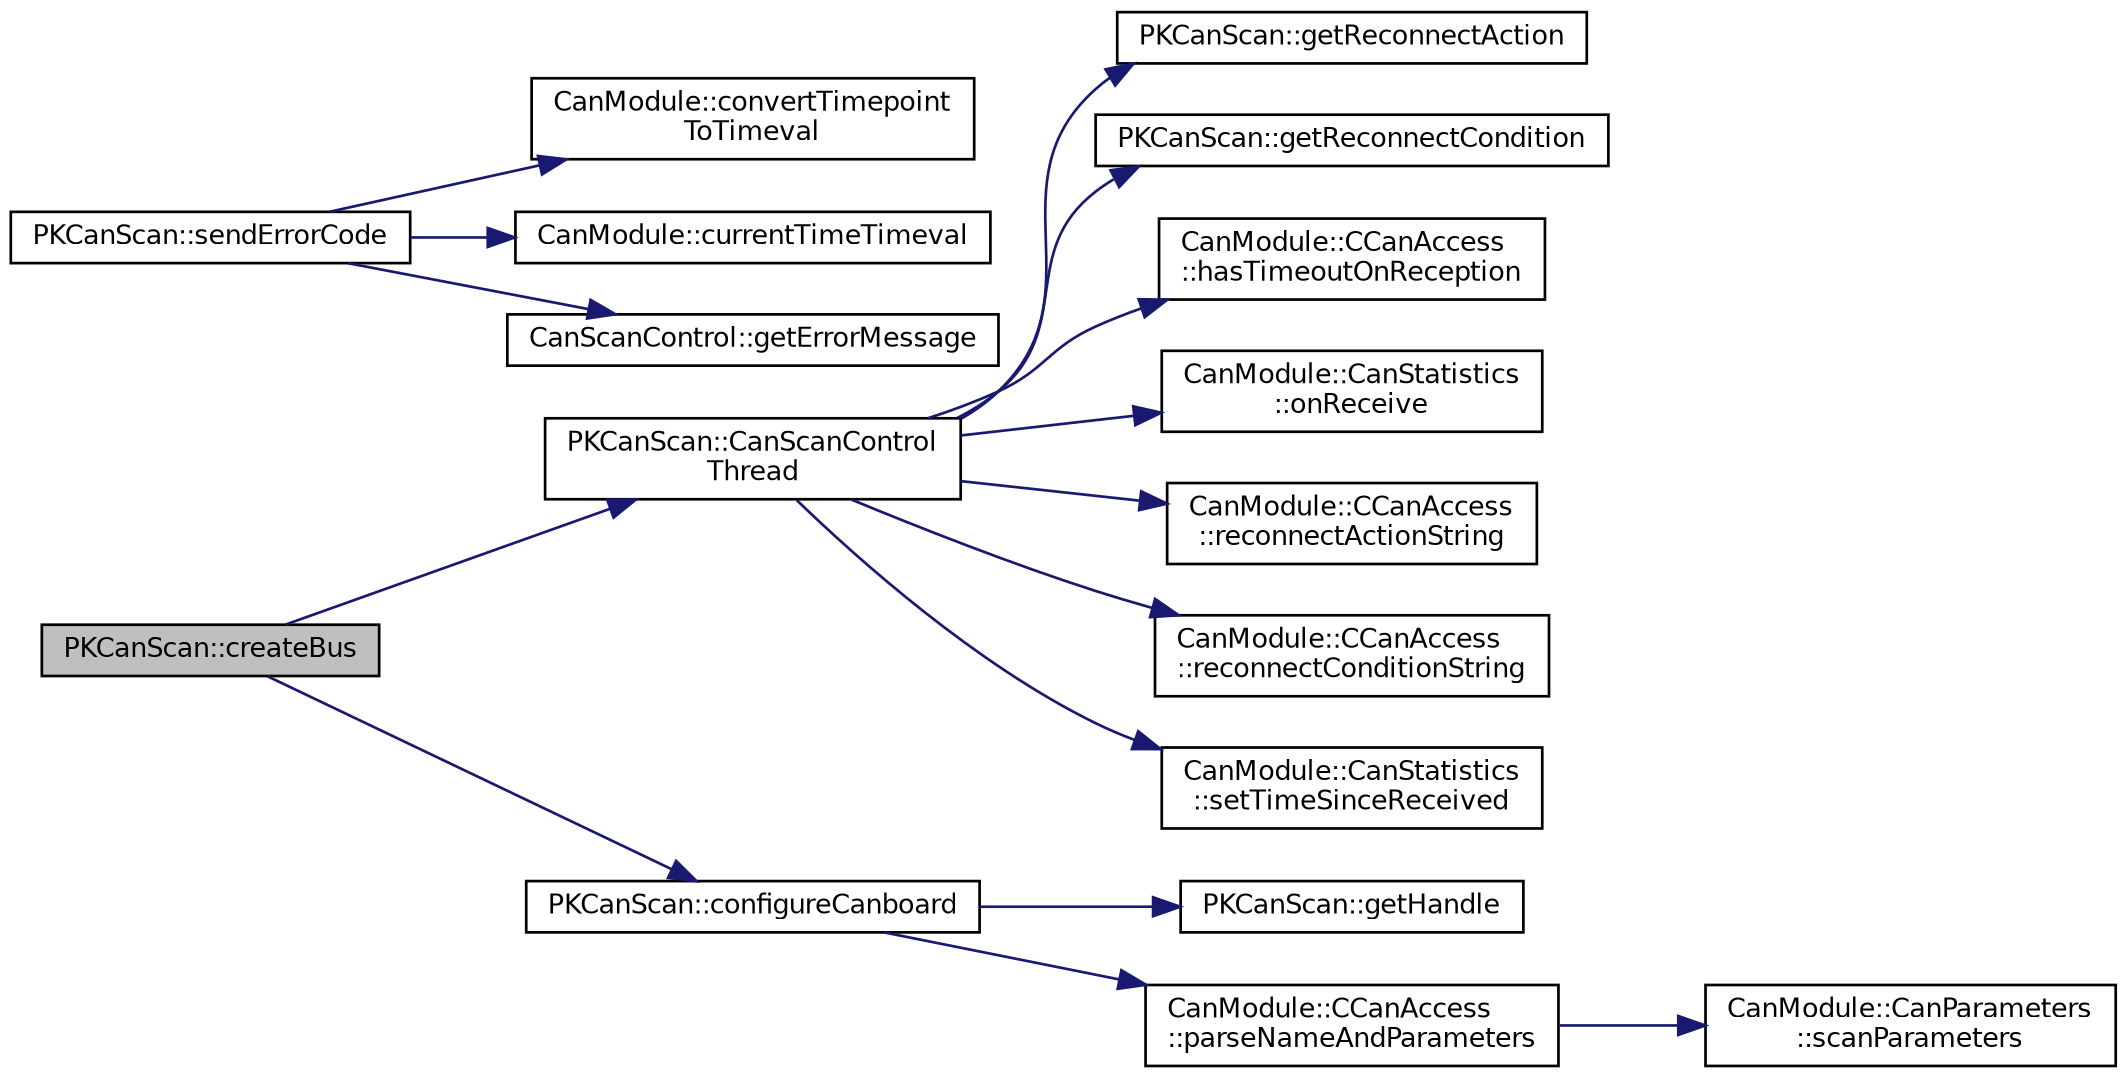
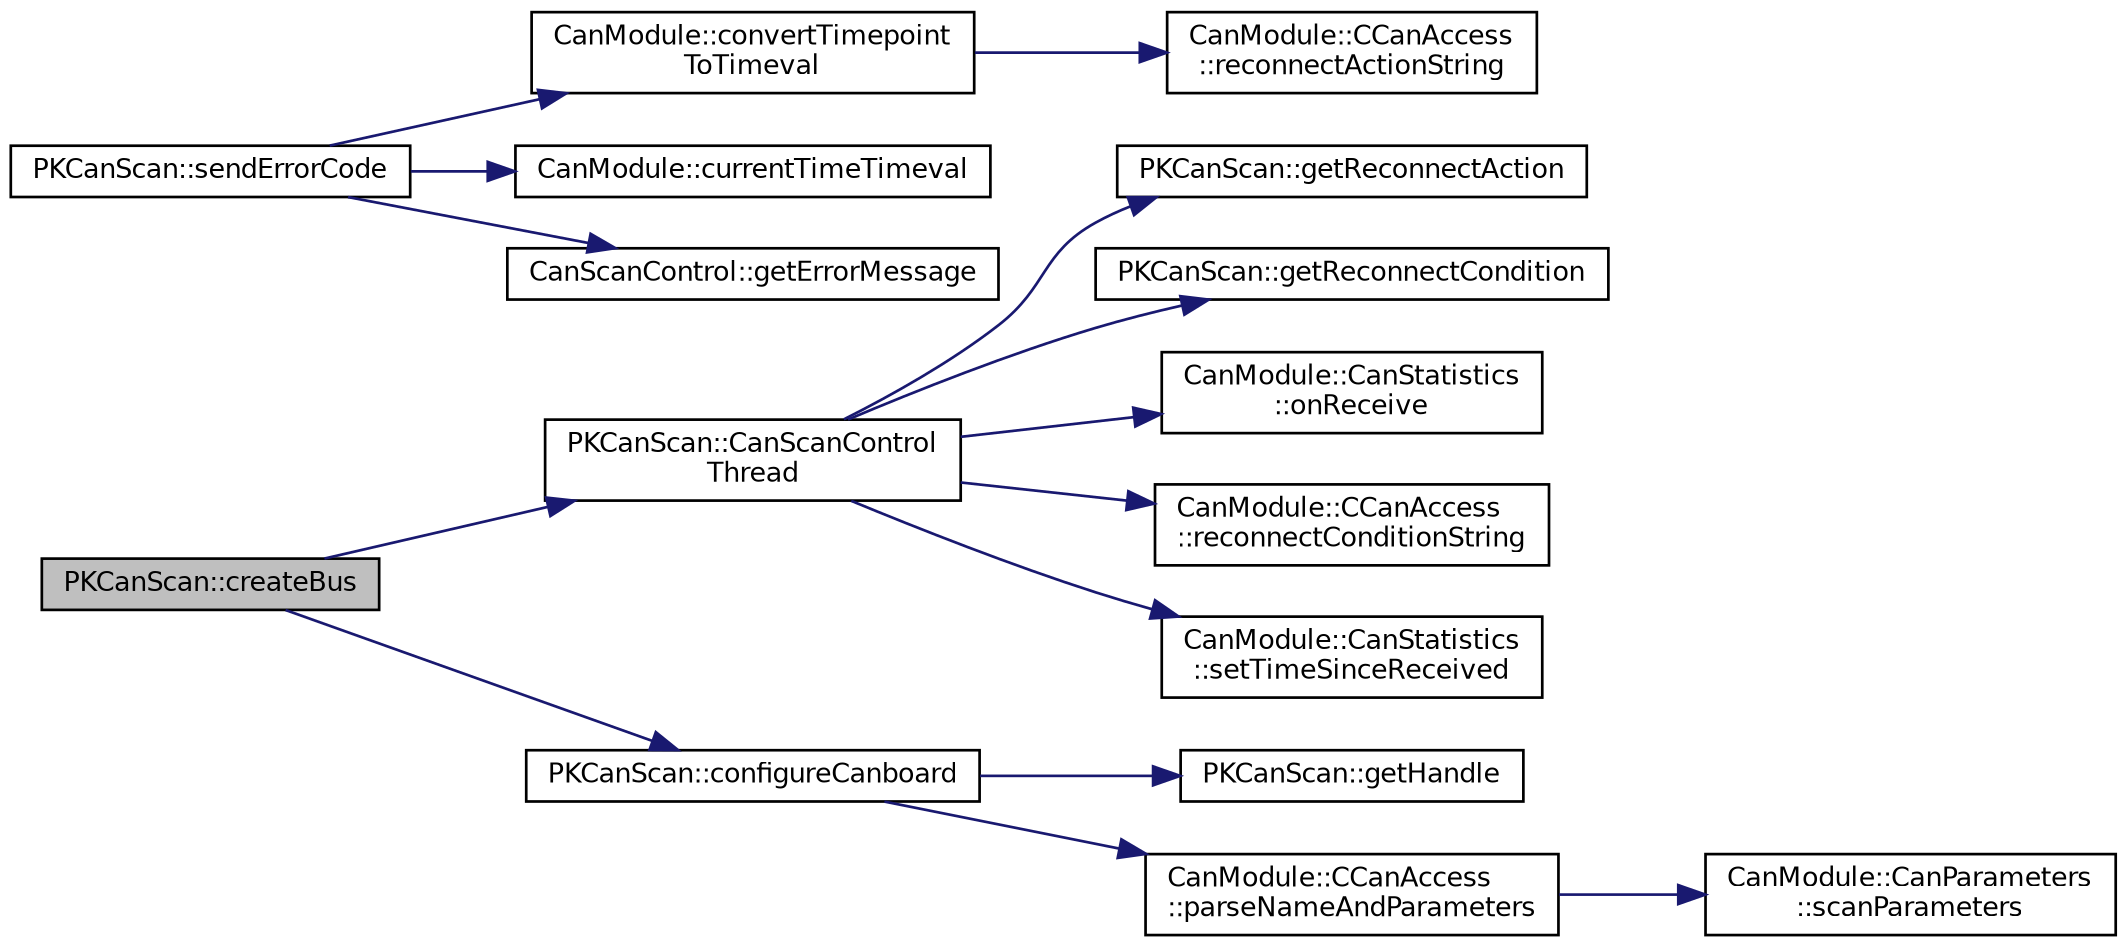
(1352, 259) -> none
(1050, 491) -> (1057, 53)
